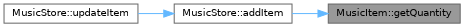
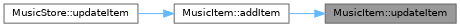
(233, 14) -> (232, 14)
(394, 14) -> (391, 14)
